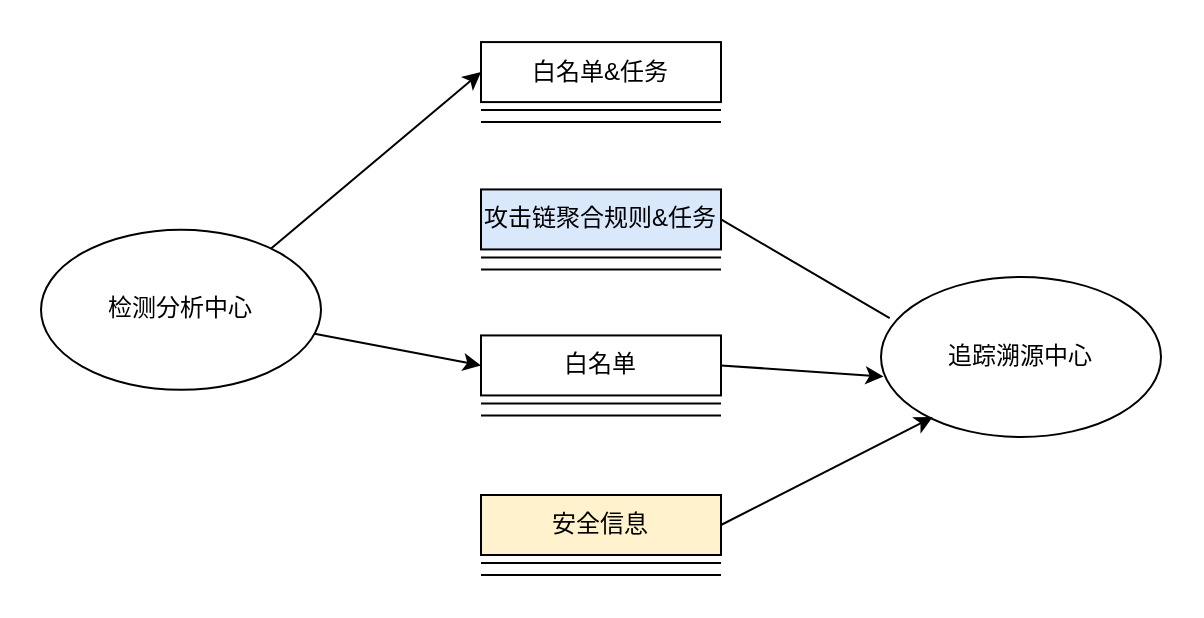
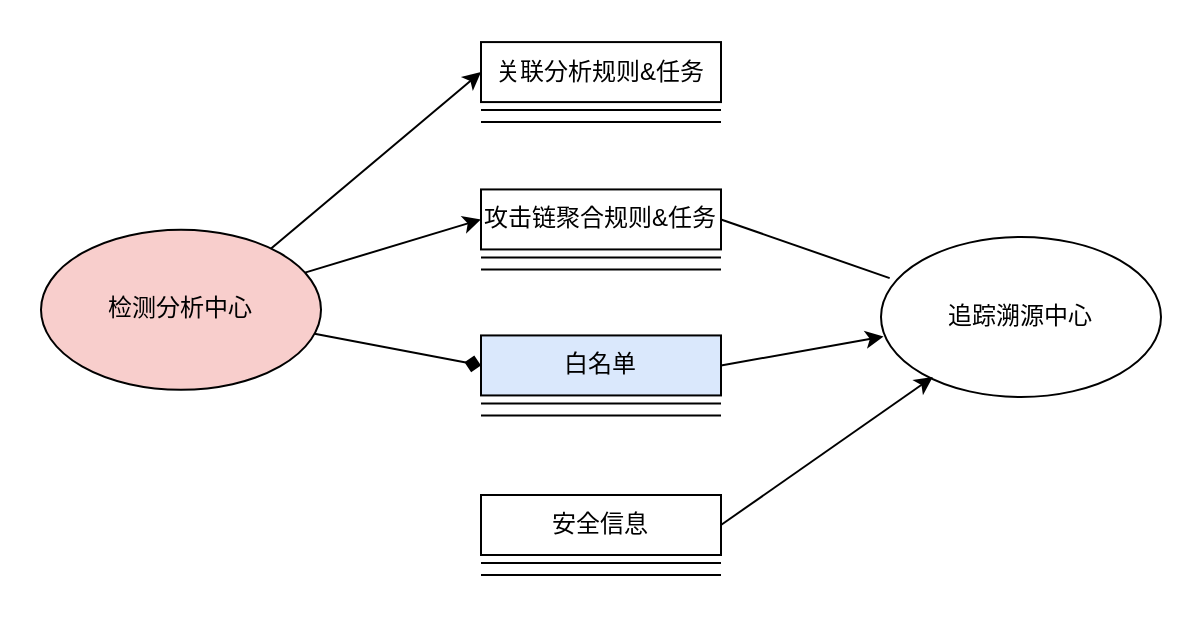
(601, 73) -> (601, 73)
(601, 219) -> (601, 219)
none -> (386, 248)
(181, 310) -> (181, 310)
(1021, 357) -> (1021, 317)
(466, 362) -> (464, 362)
(601, 365) -> (601, 365)
(601, 525) -> (601, 525)
